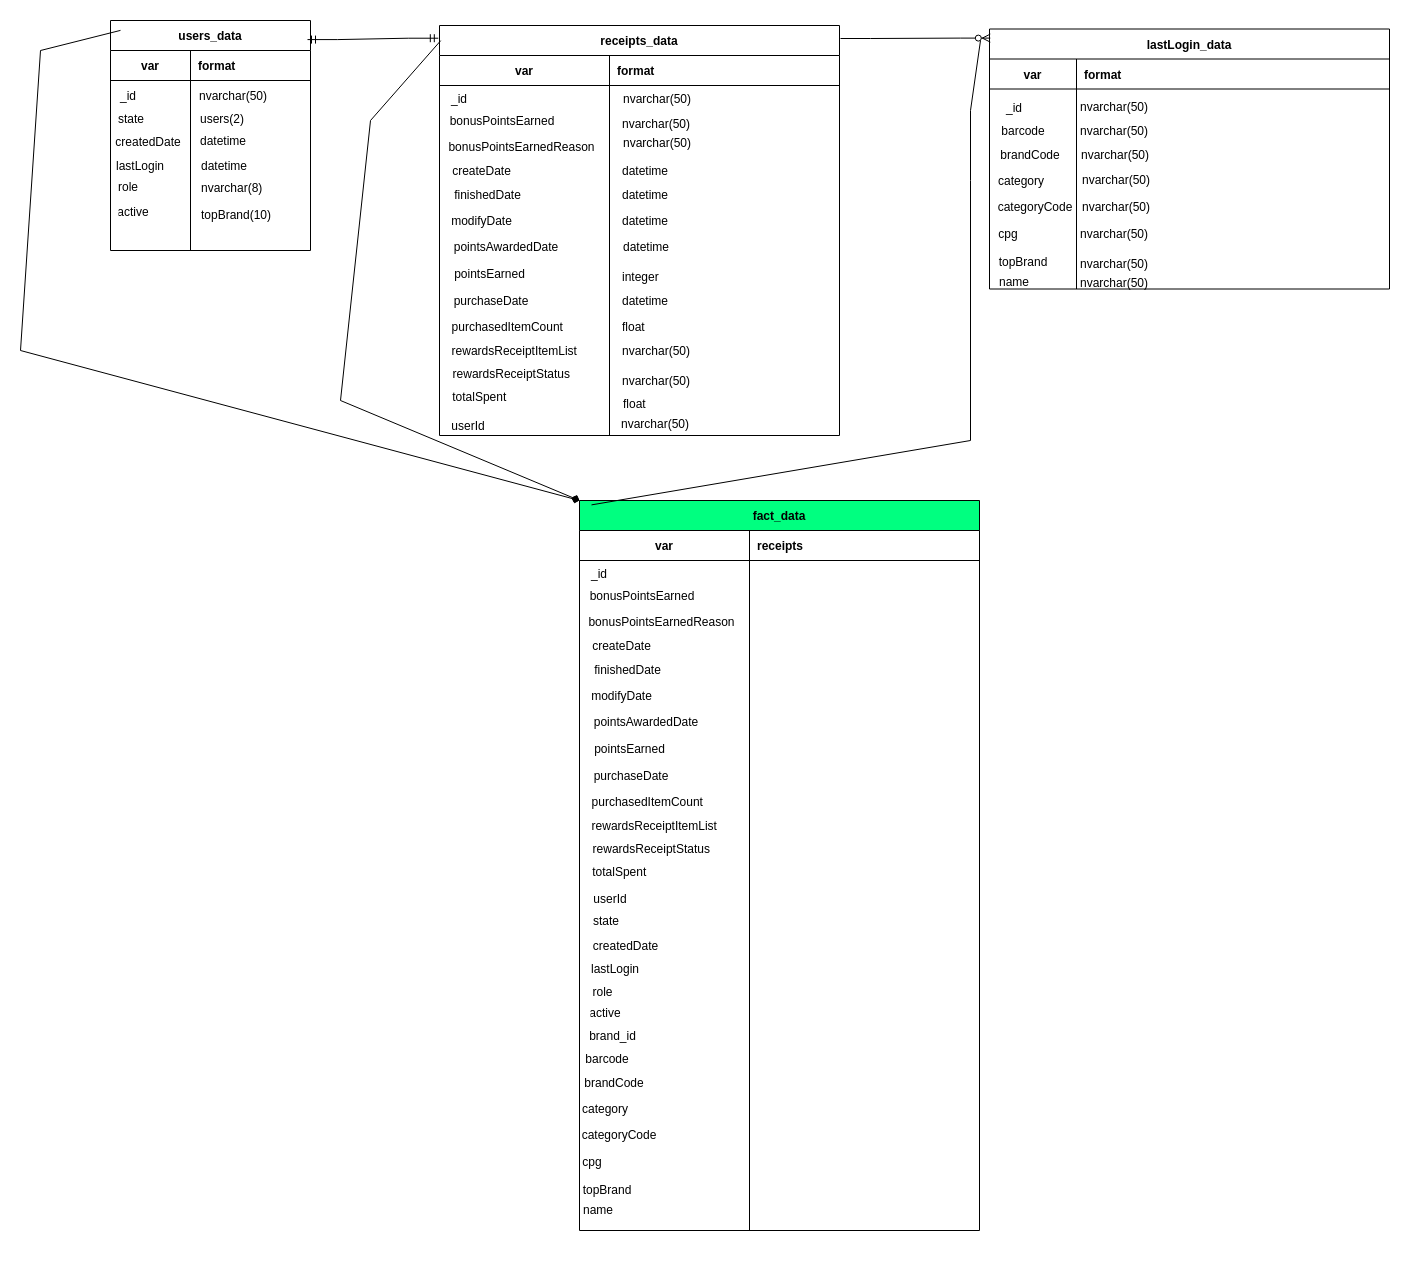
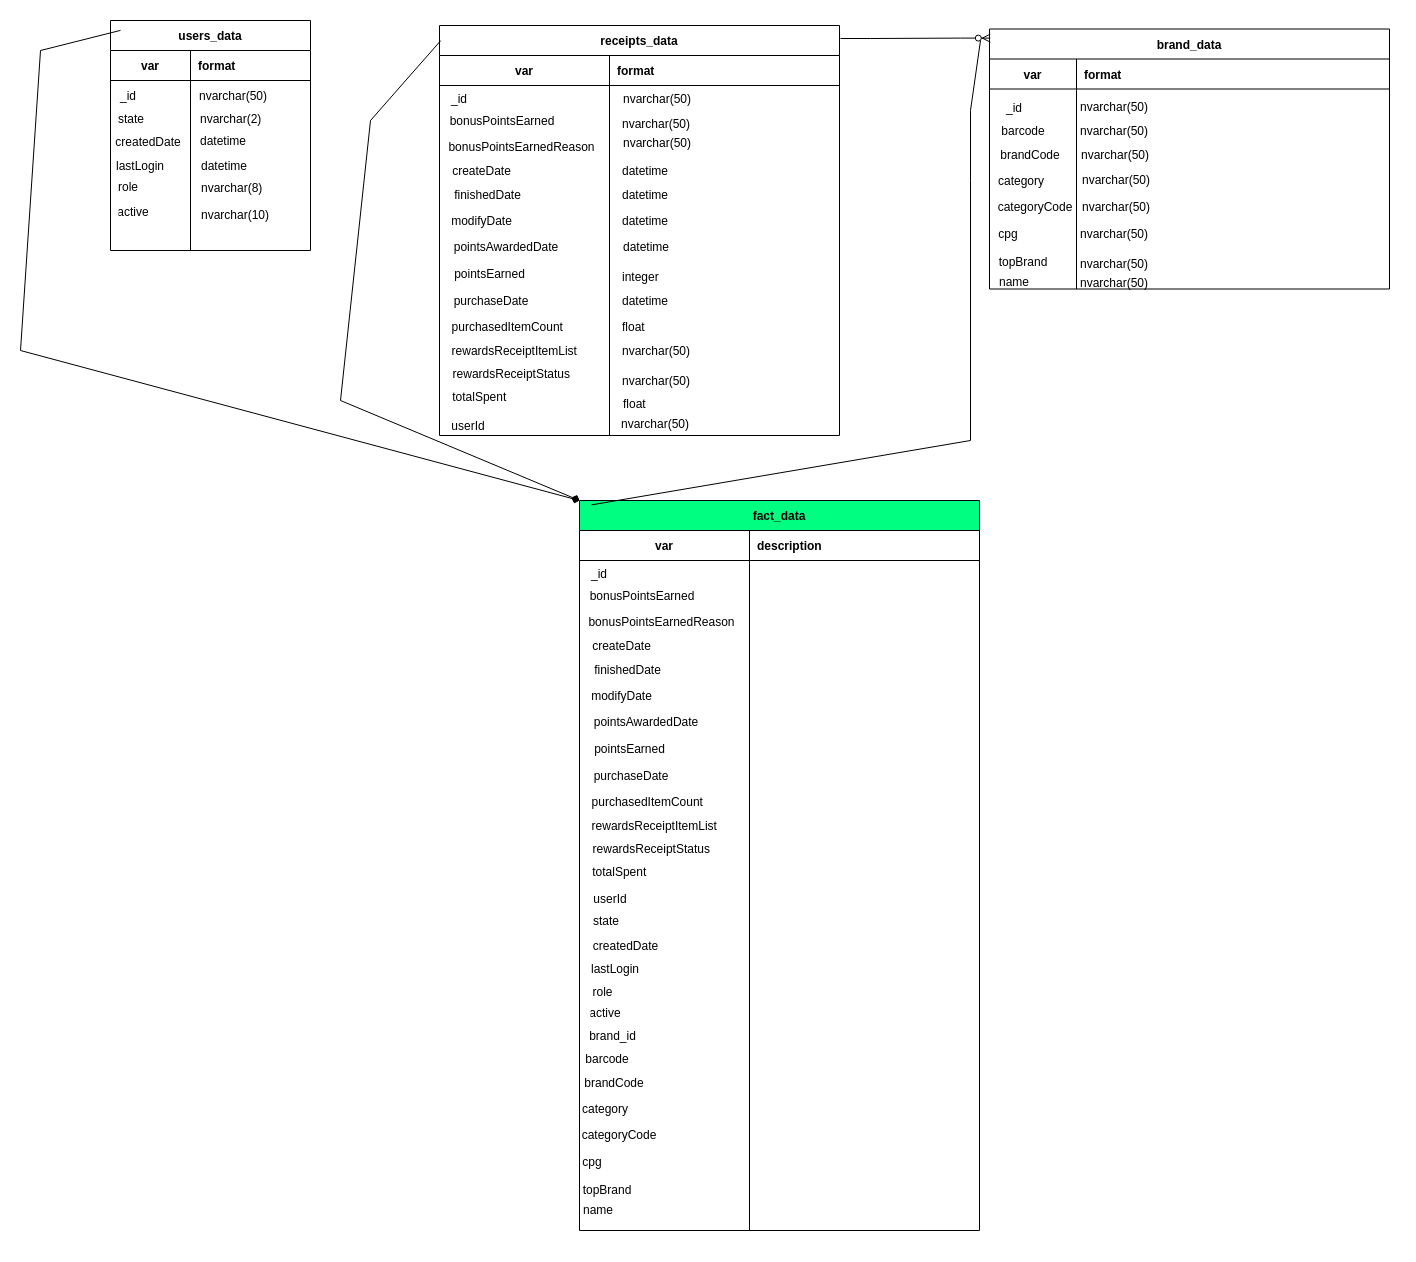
(373, 39) -> none
(1189, 45) -> (1189, 45)
(227, 119) -> (237, 119)
(241, 215) -> (241, 215)
(782, 546) -> (791, 546)
